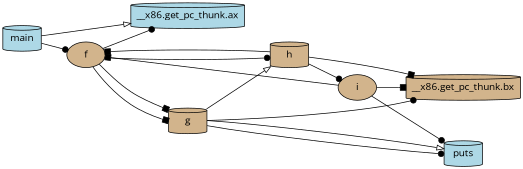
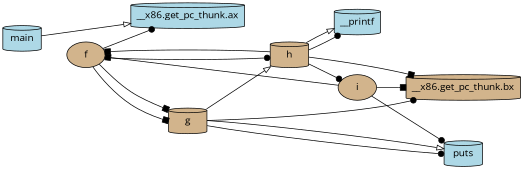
none -> (357, 22)
(52, 46) -> none
